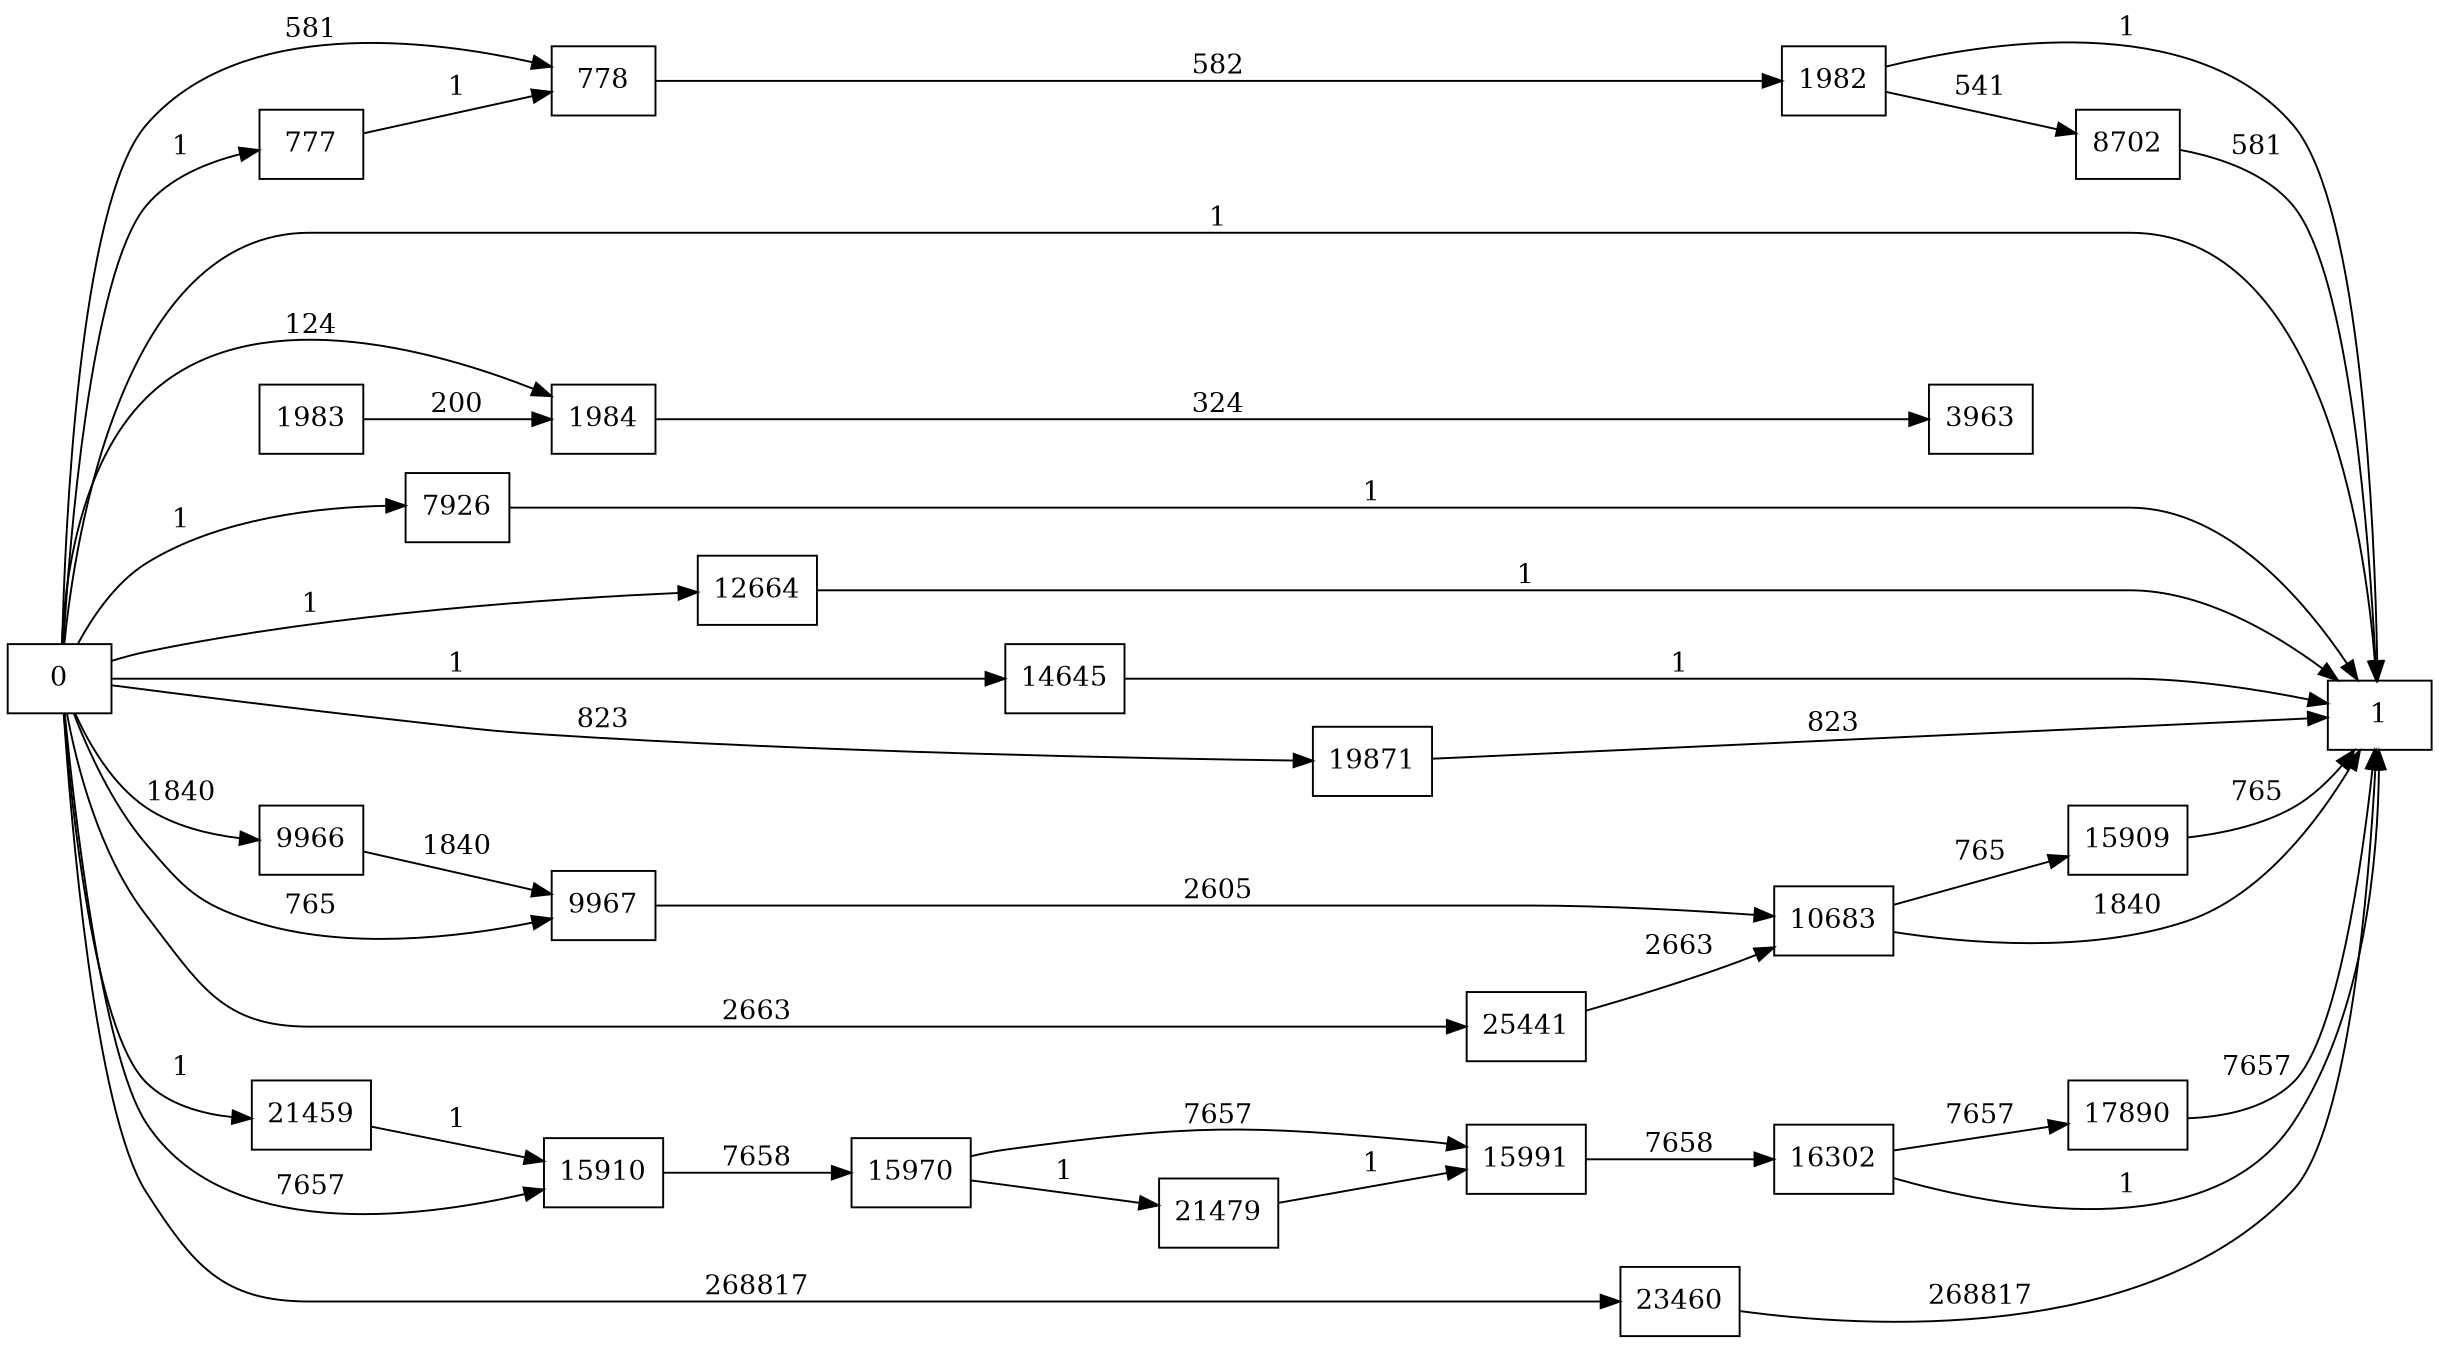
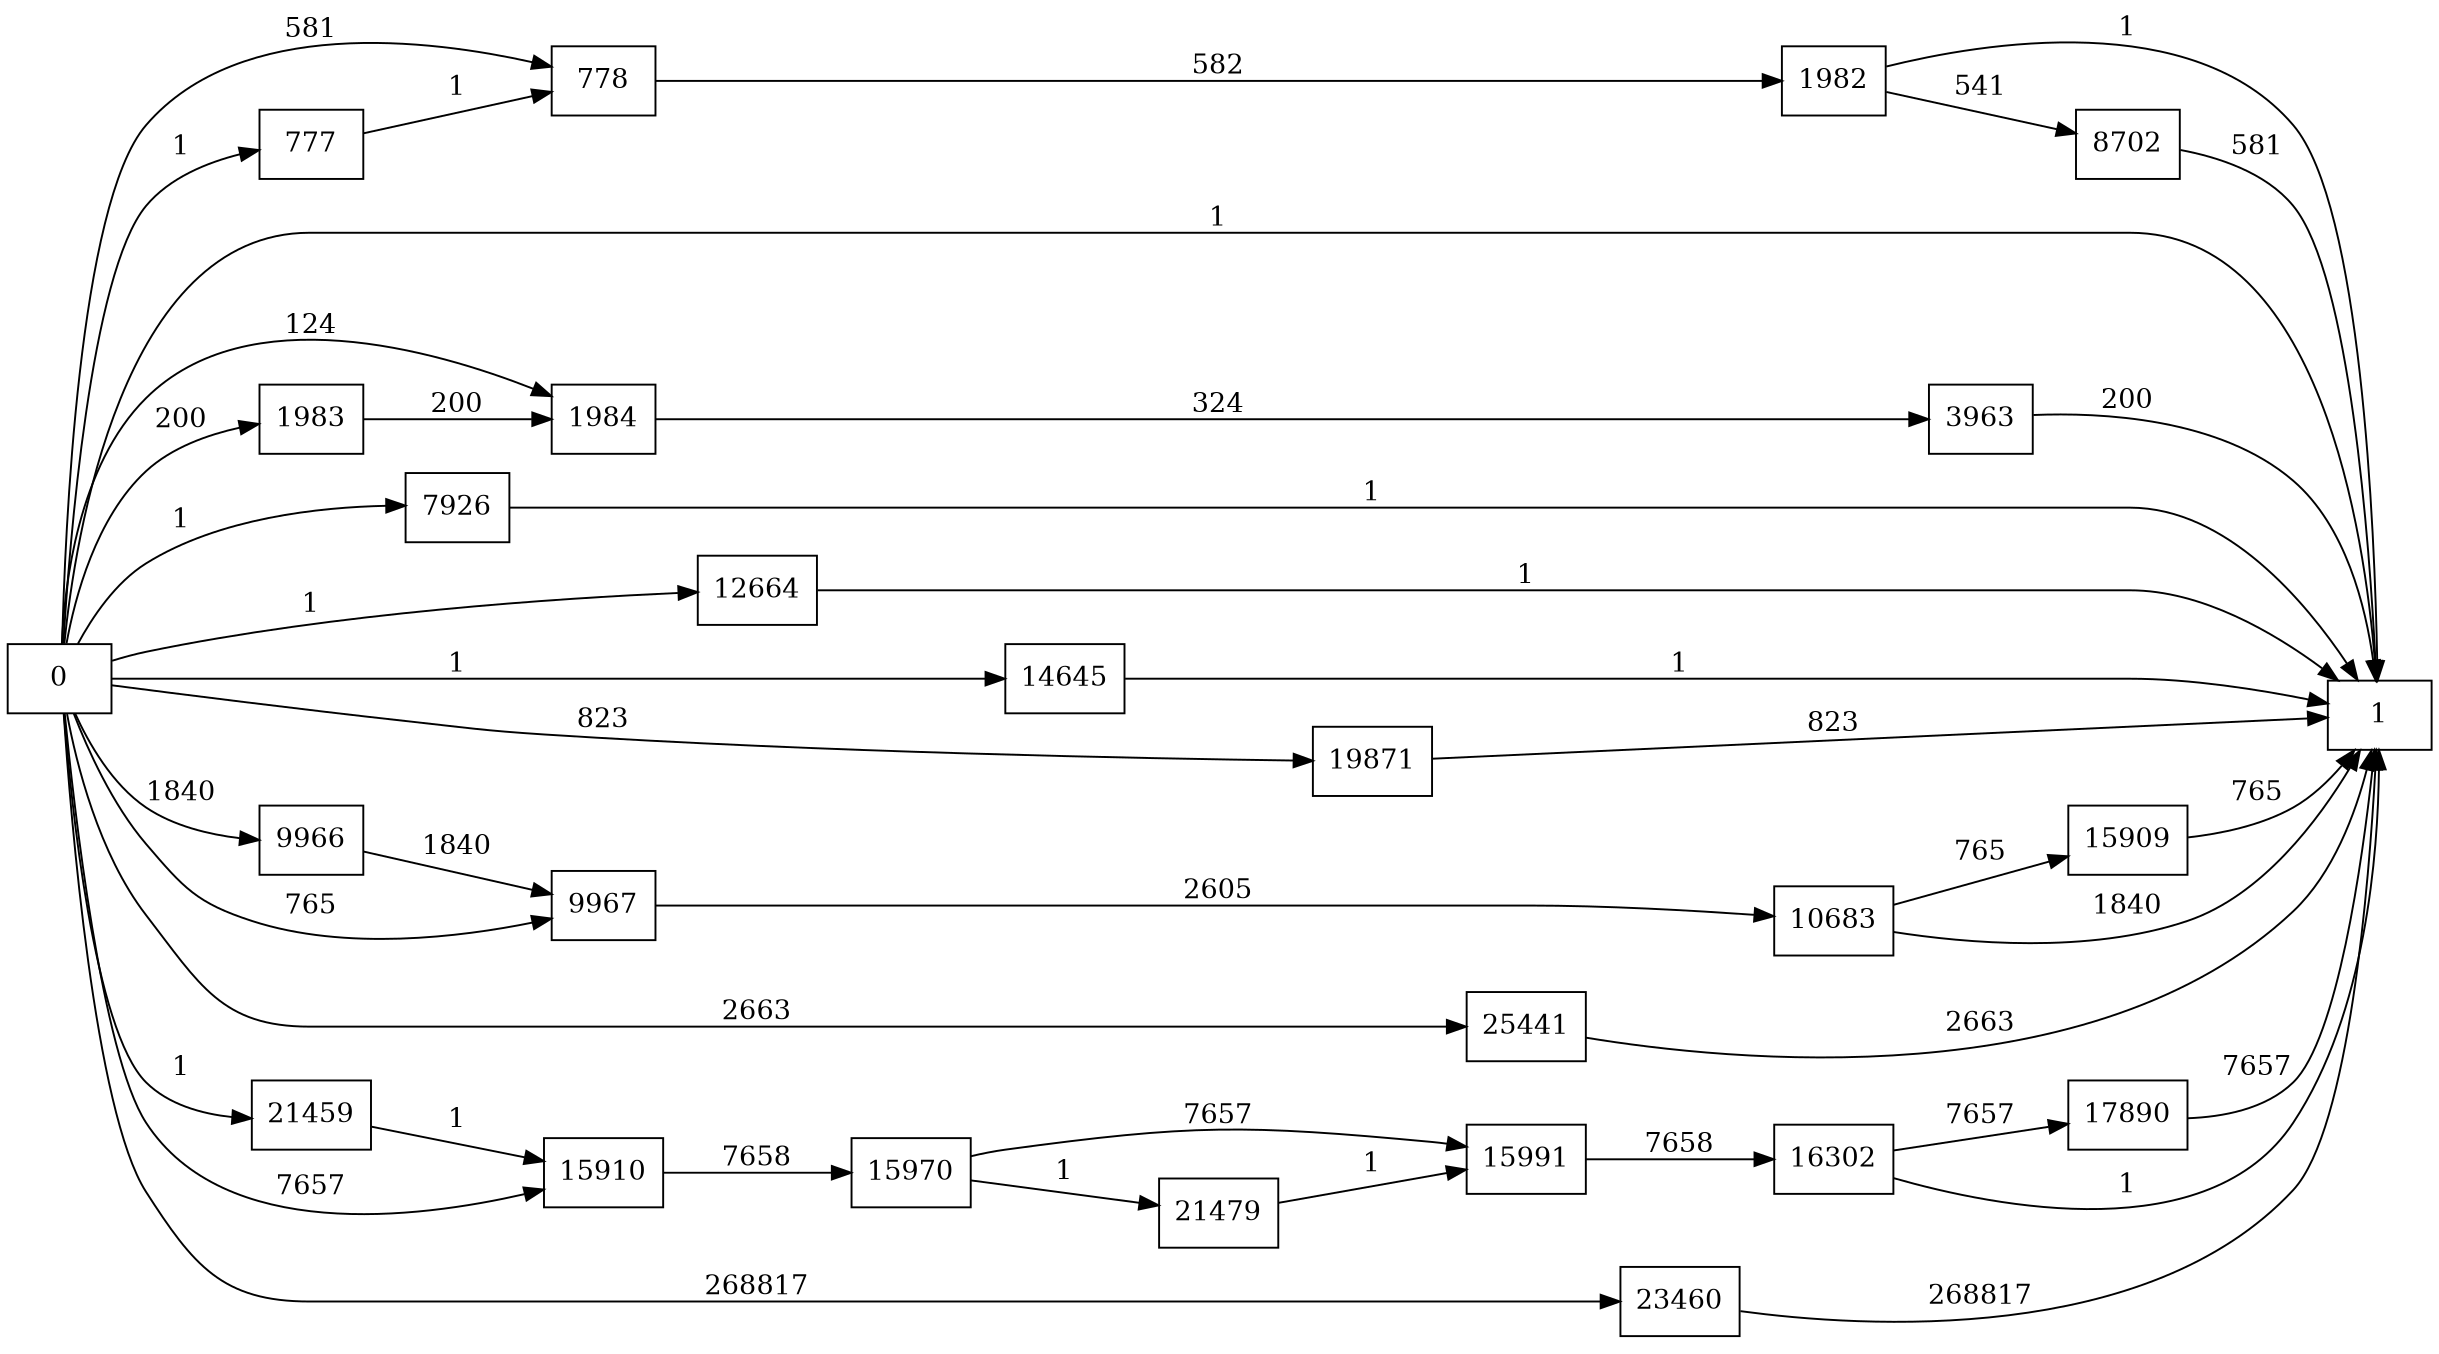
none -> (2263, 460)
none -> (118, 505)
(1672, 985) -> (2035, 1036)
